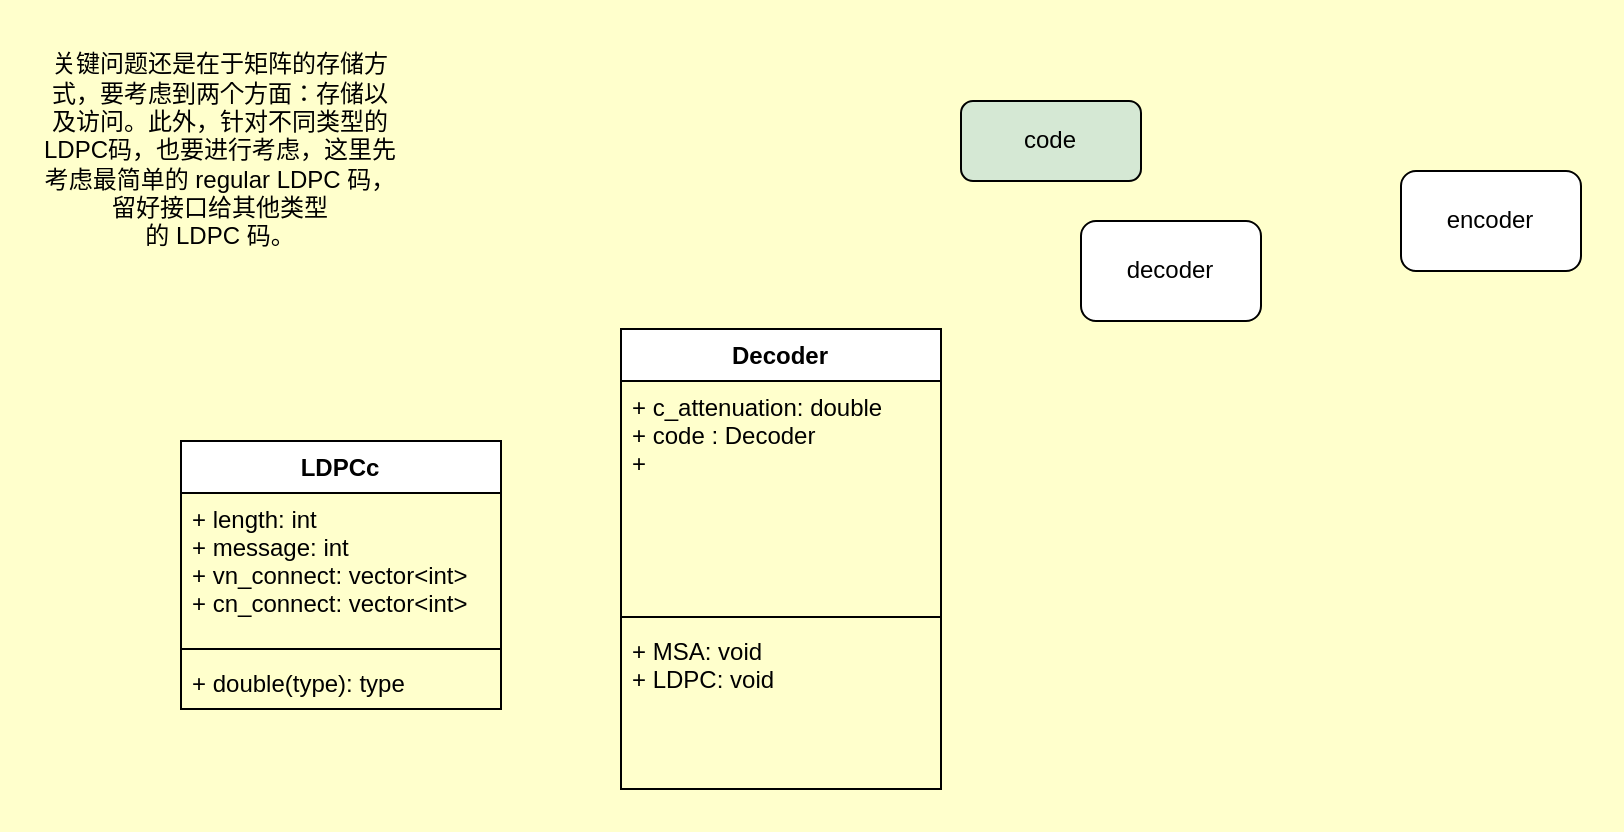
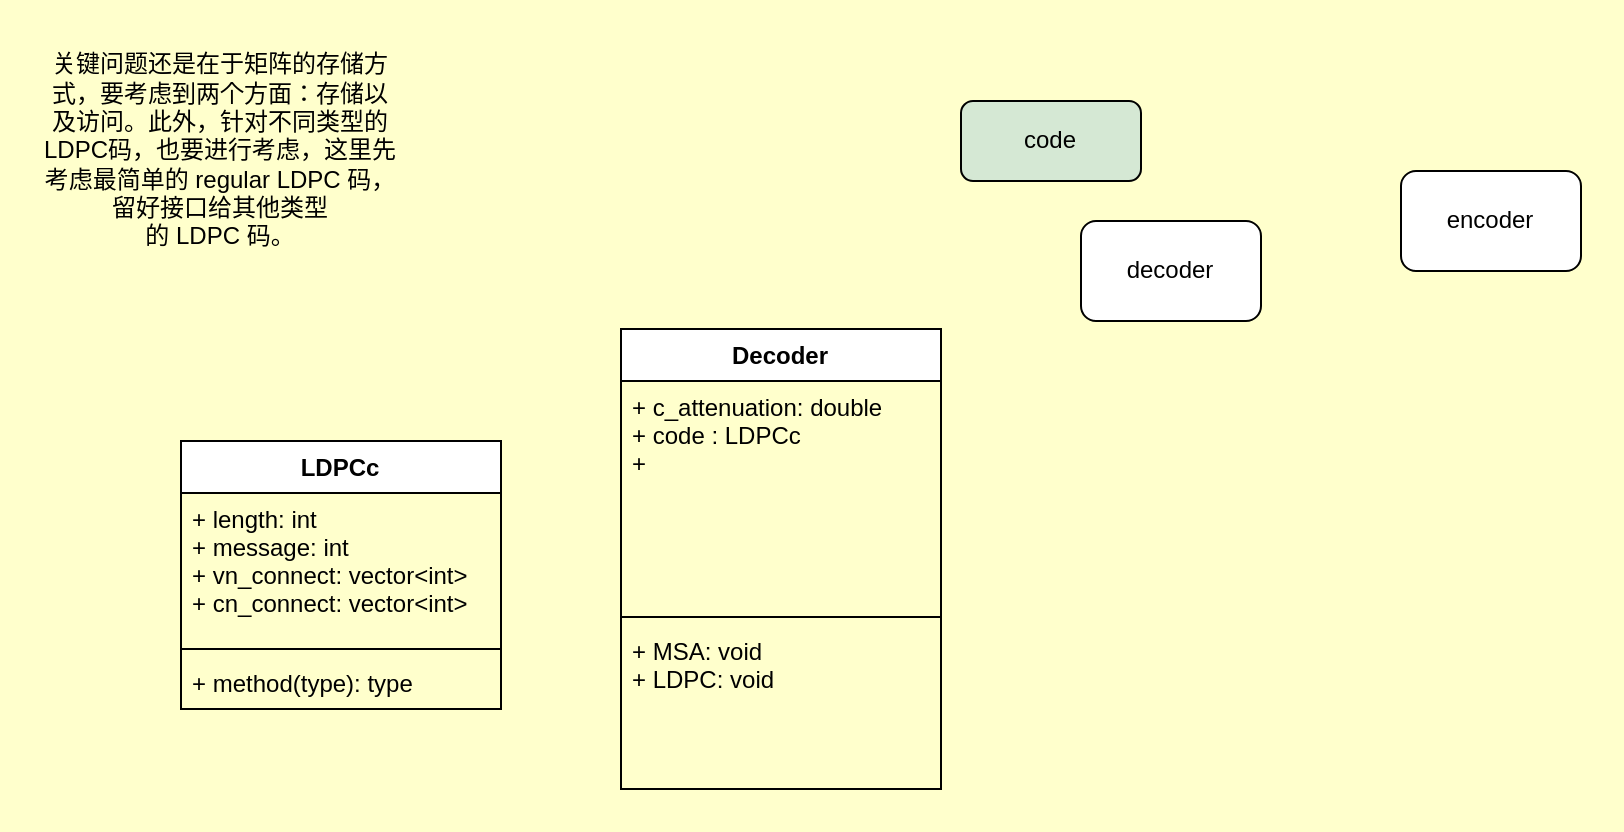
(771, 408) -> (771, 408)
(314, 684) -> (317, 684)
